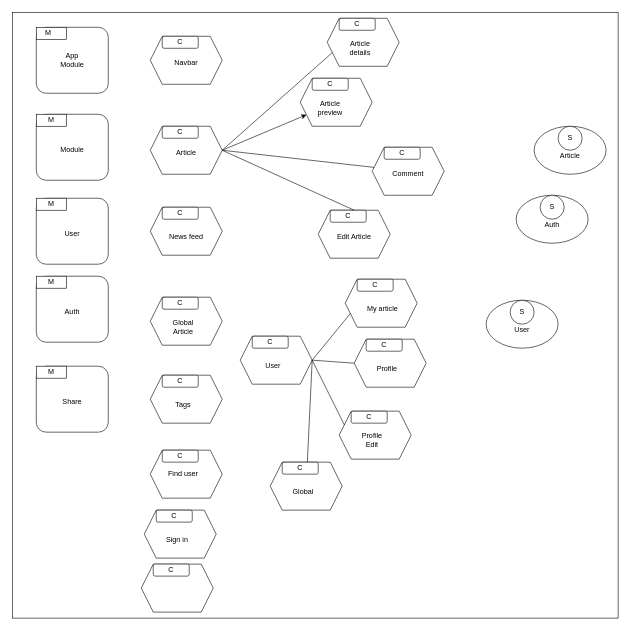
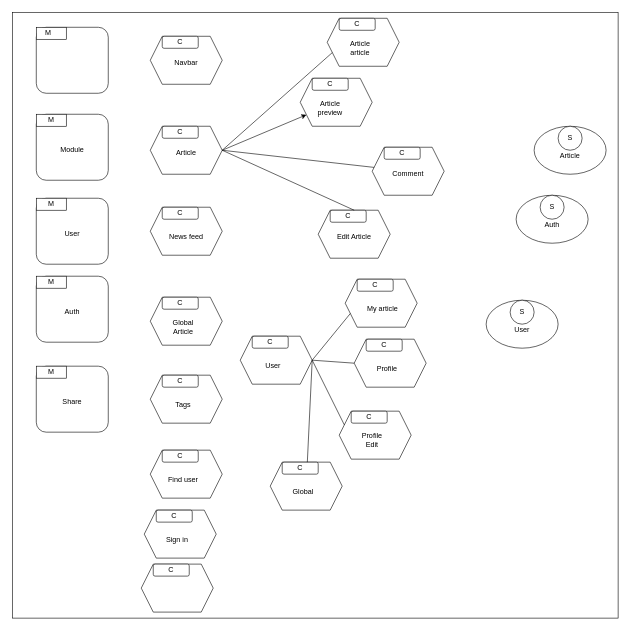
(360, 48) -> (360, 48)
(72, 60) -> none
(183, 474) -> (183, 480)
